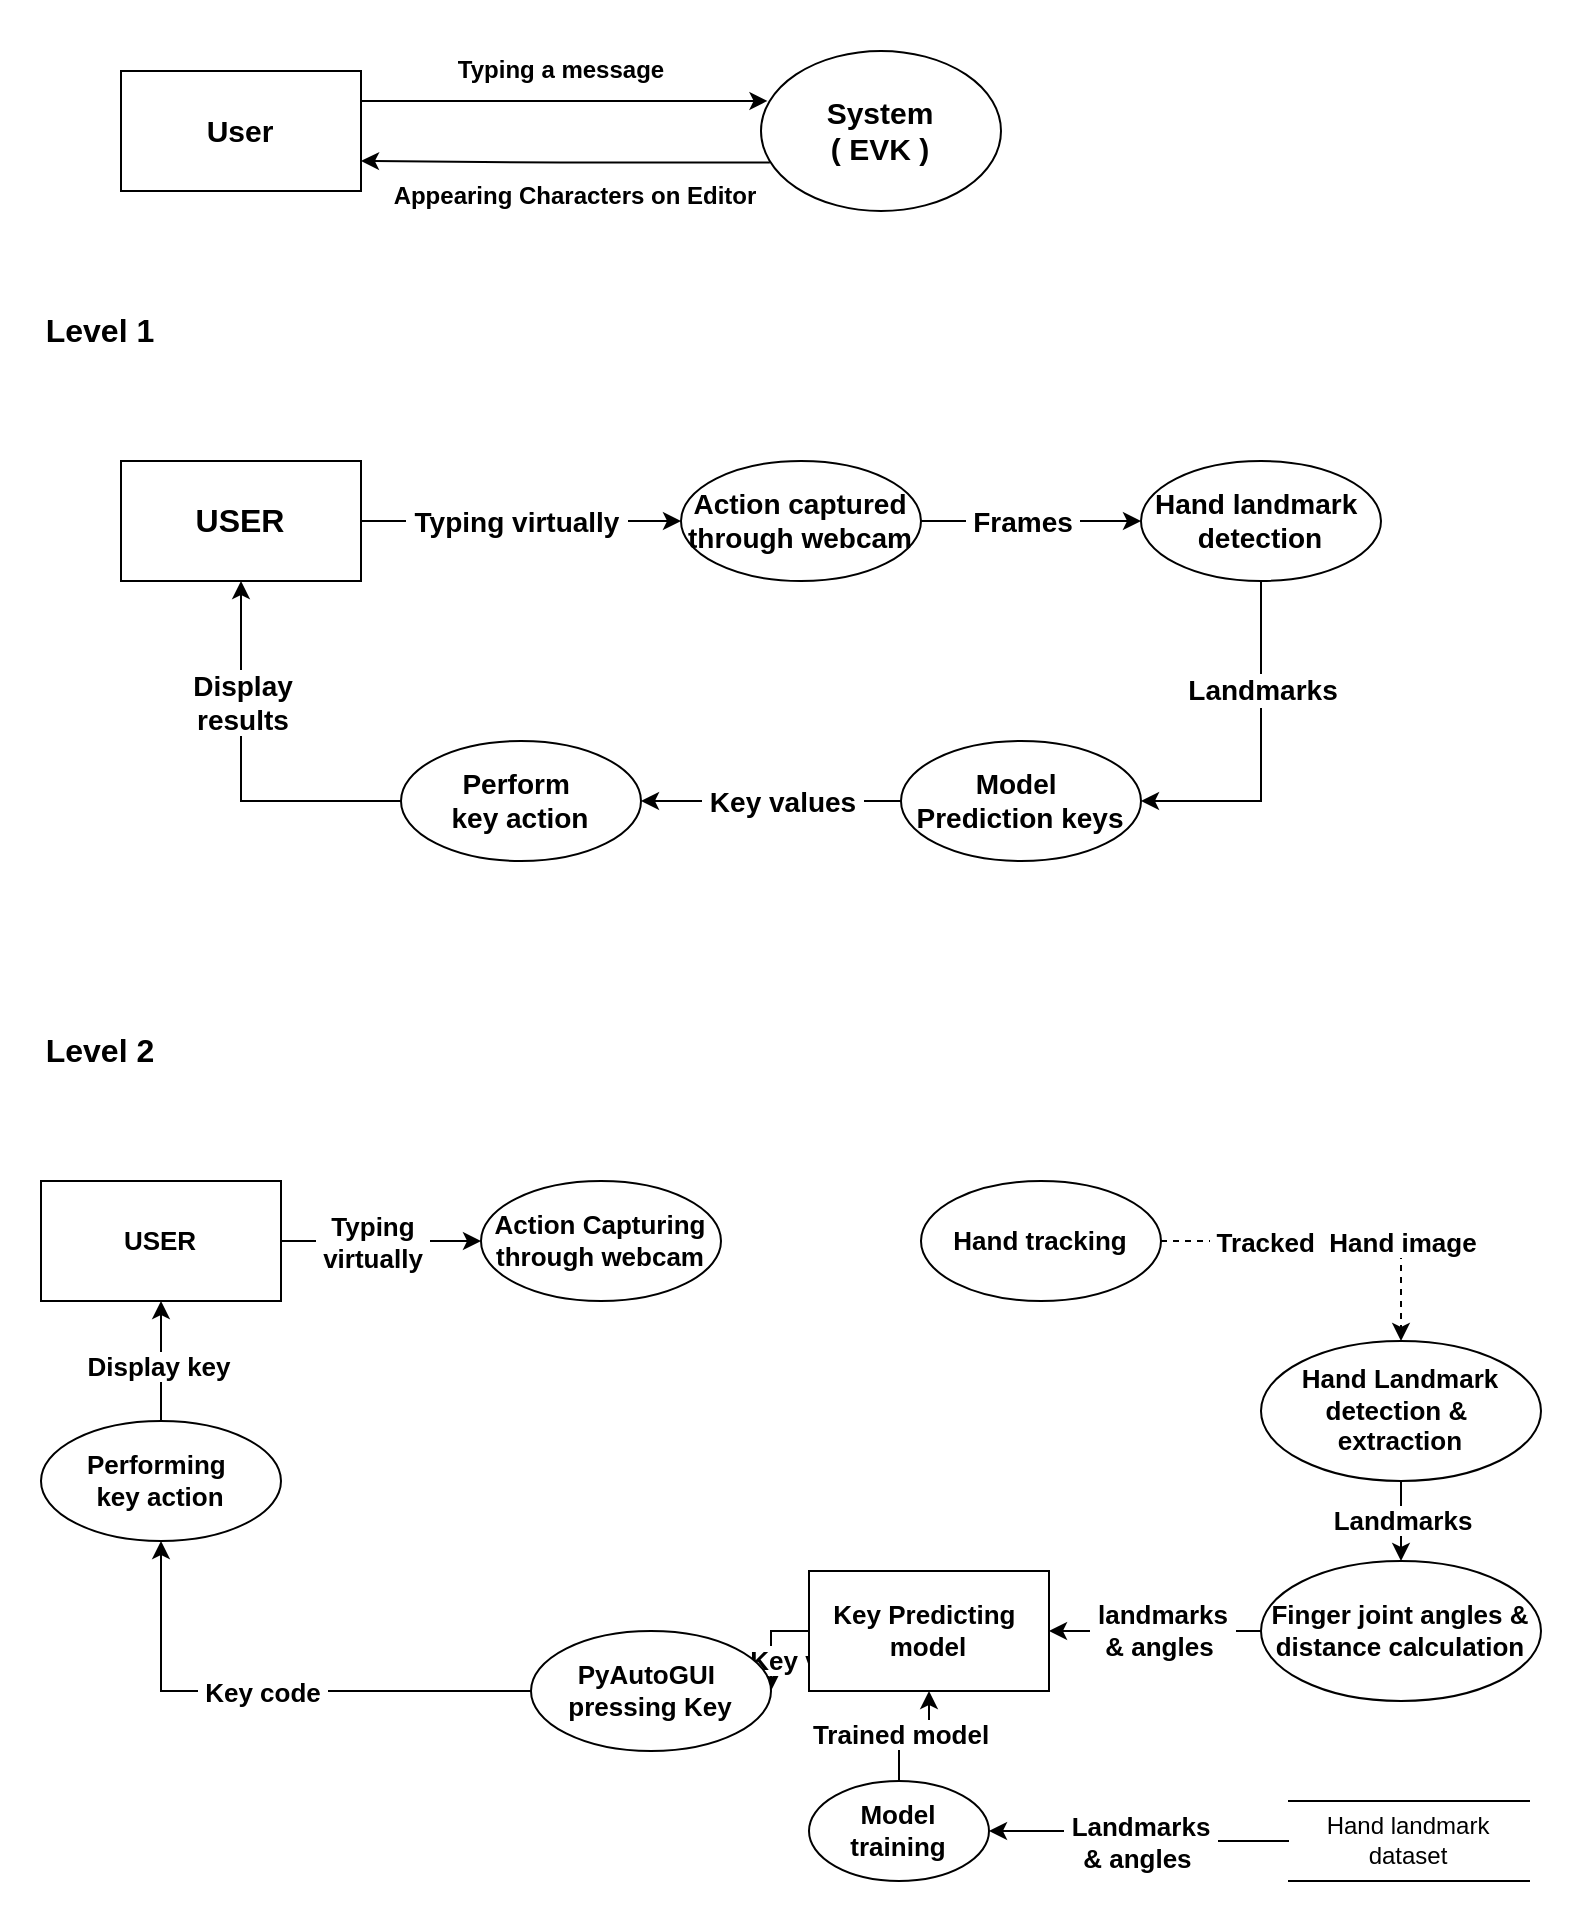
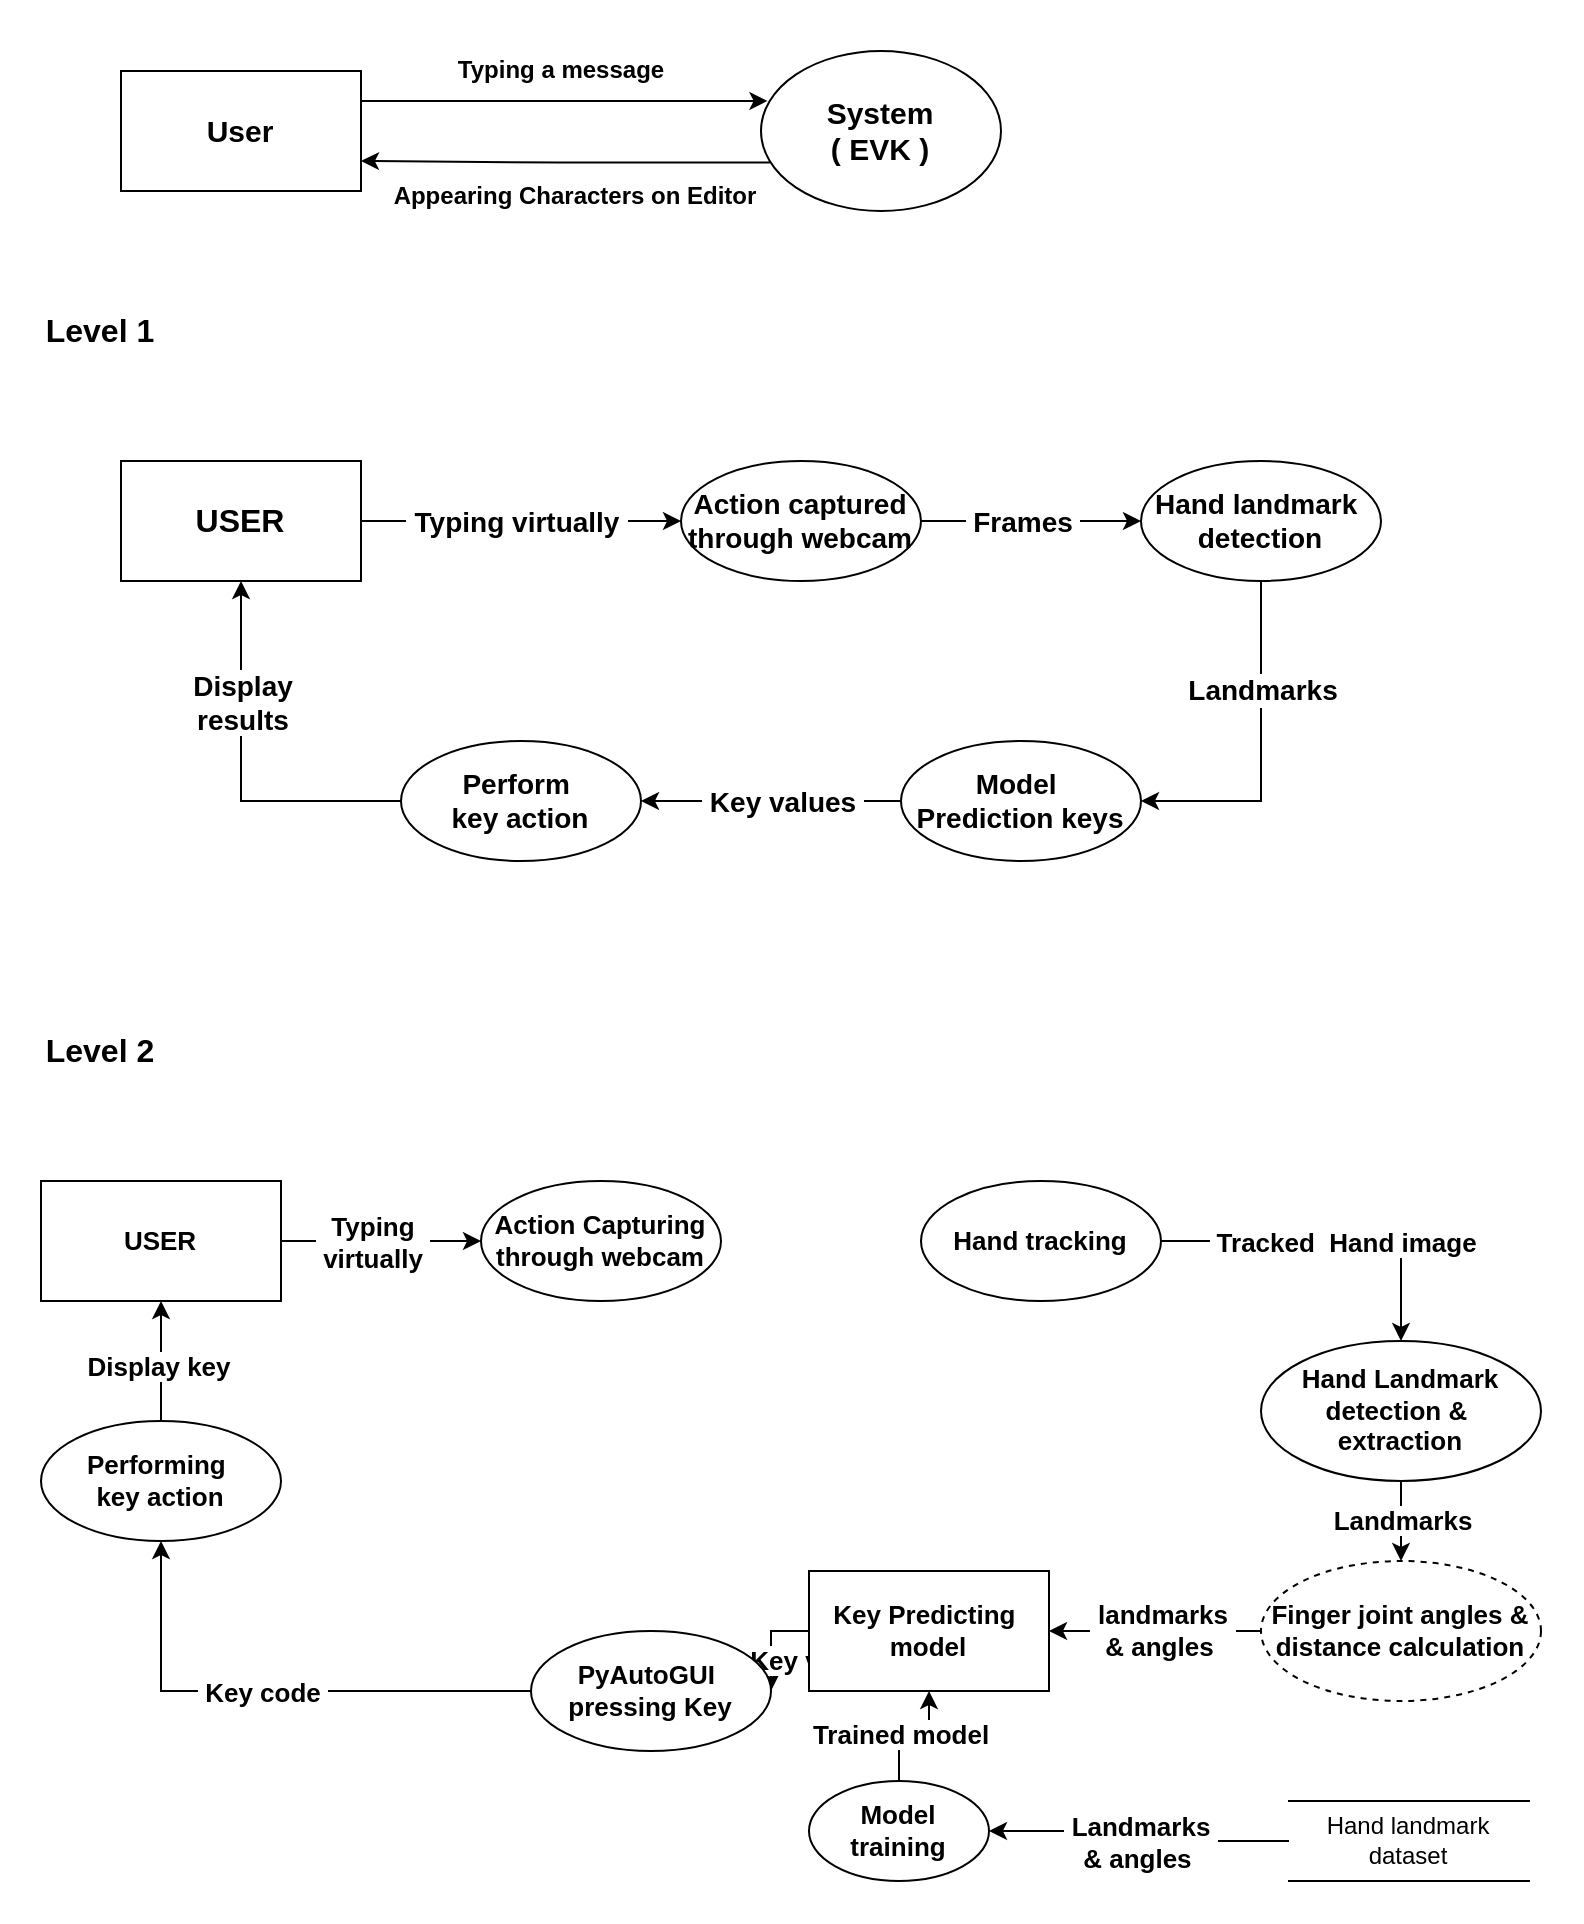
(1401, 1290) -> (1401, 1290)
(1401, 1631) -> (1401, 1631)
